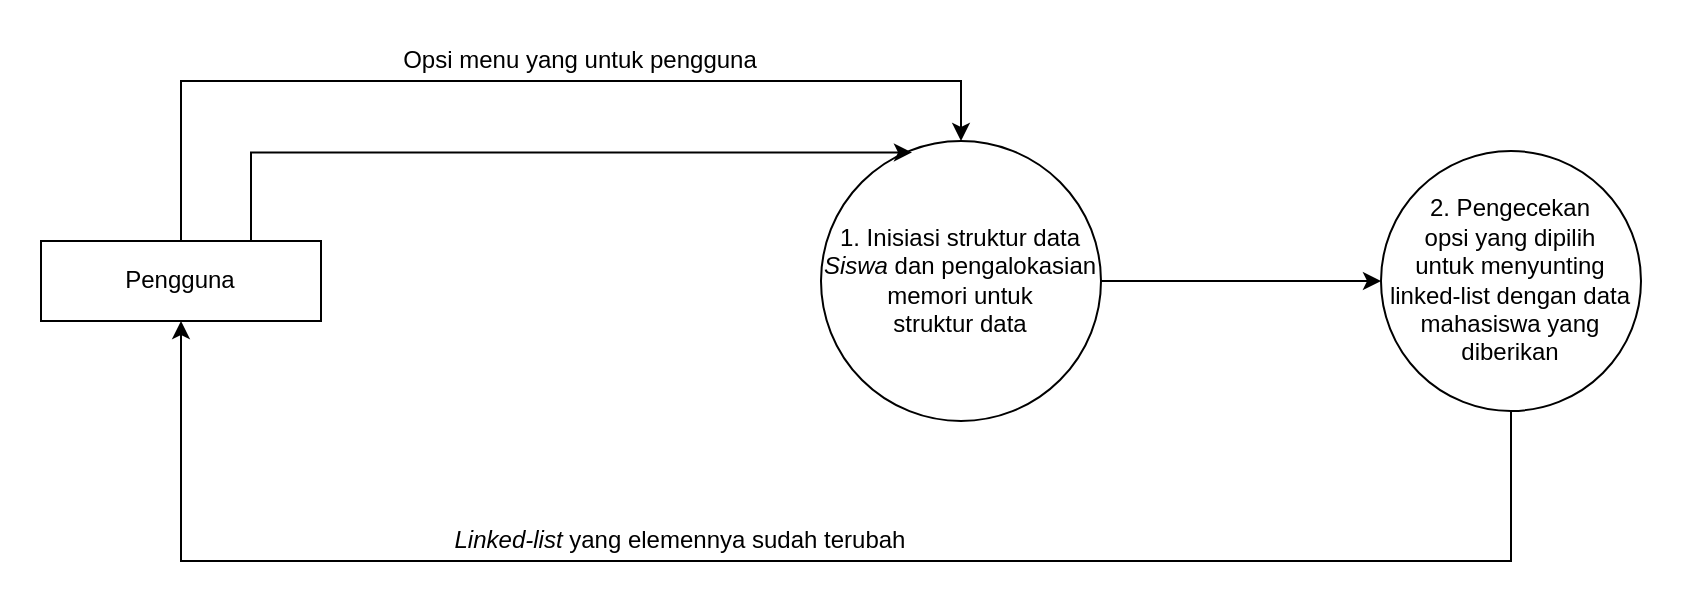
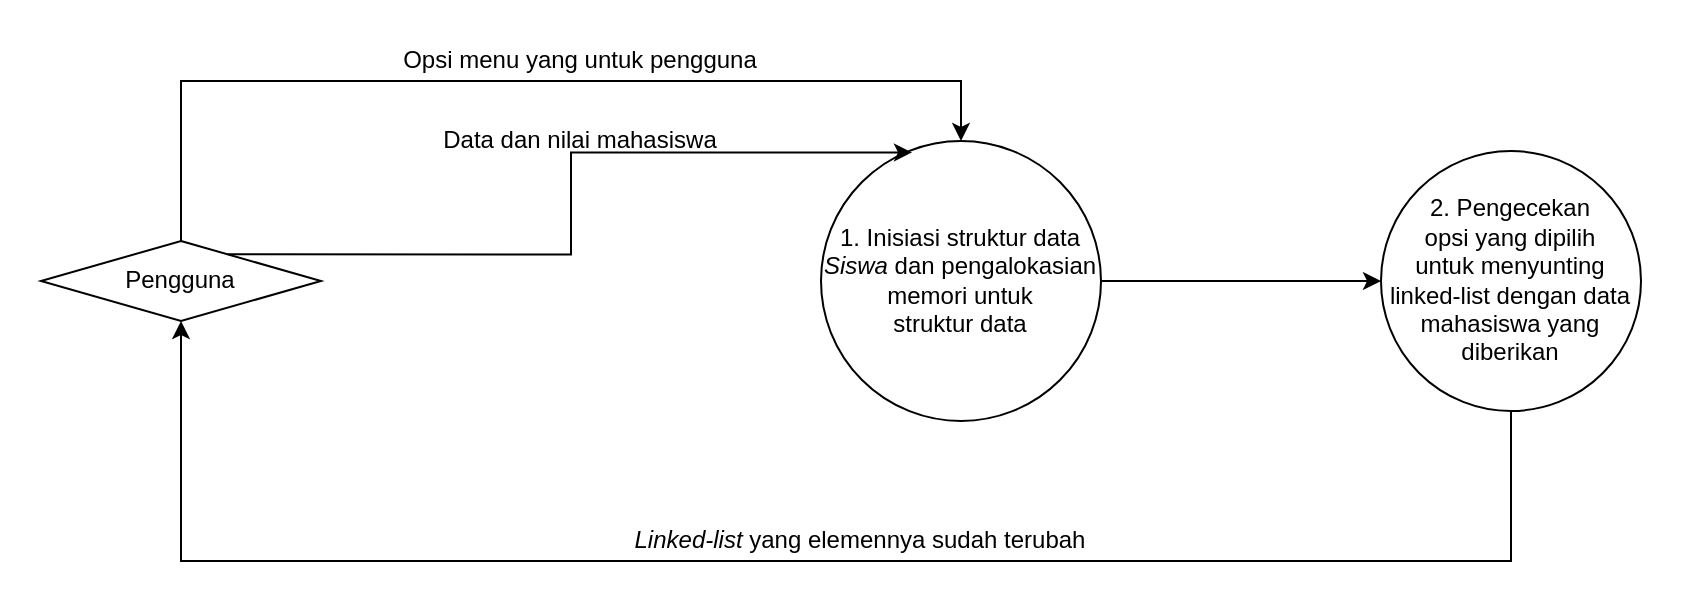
none -> (581, 141)
(181, 281) -> (181, 281)
(681, 541) -> (861, 541)
